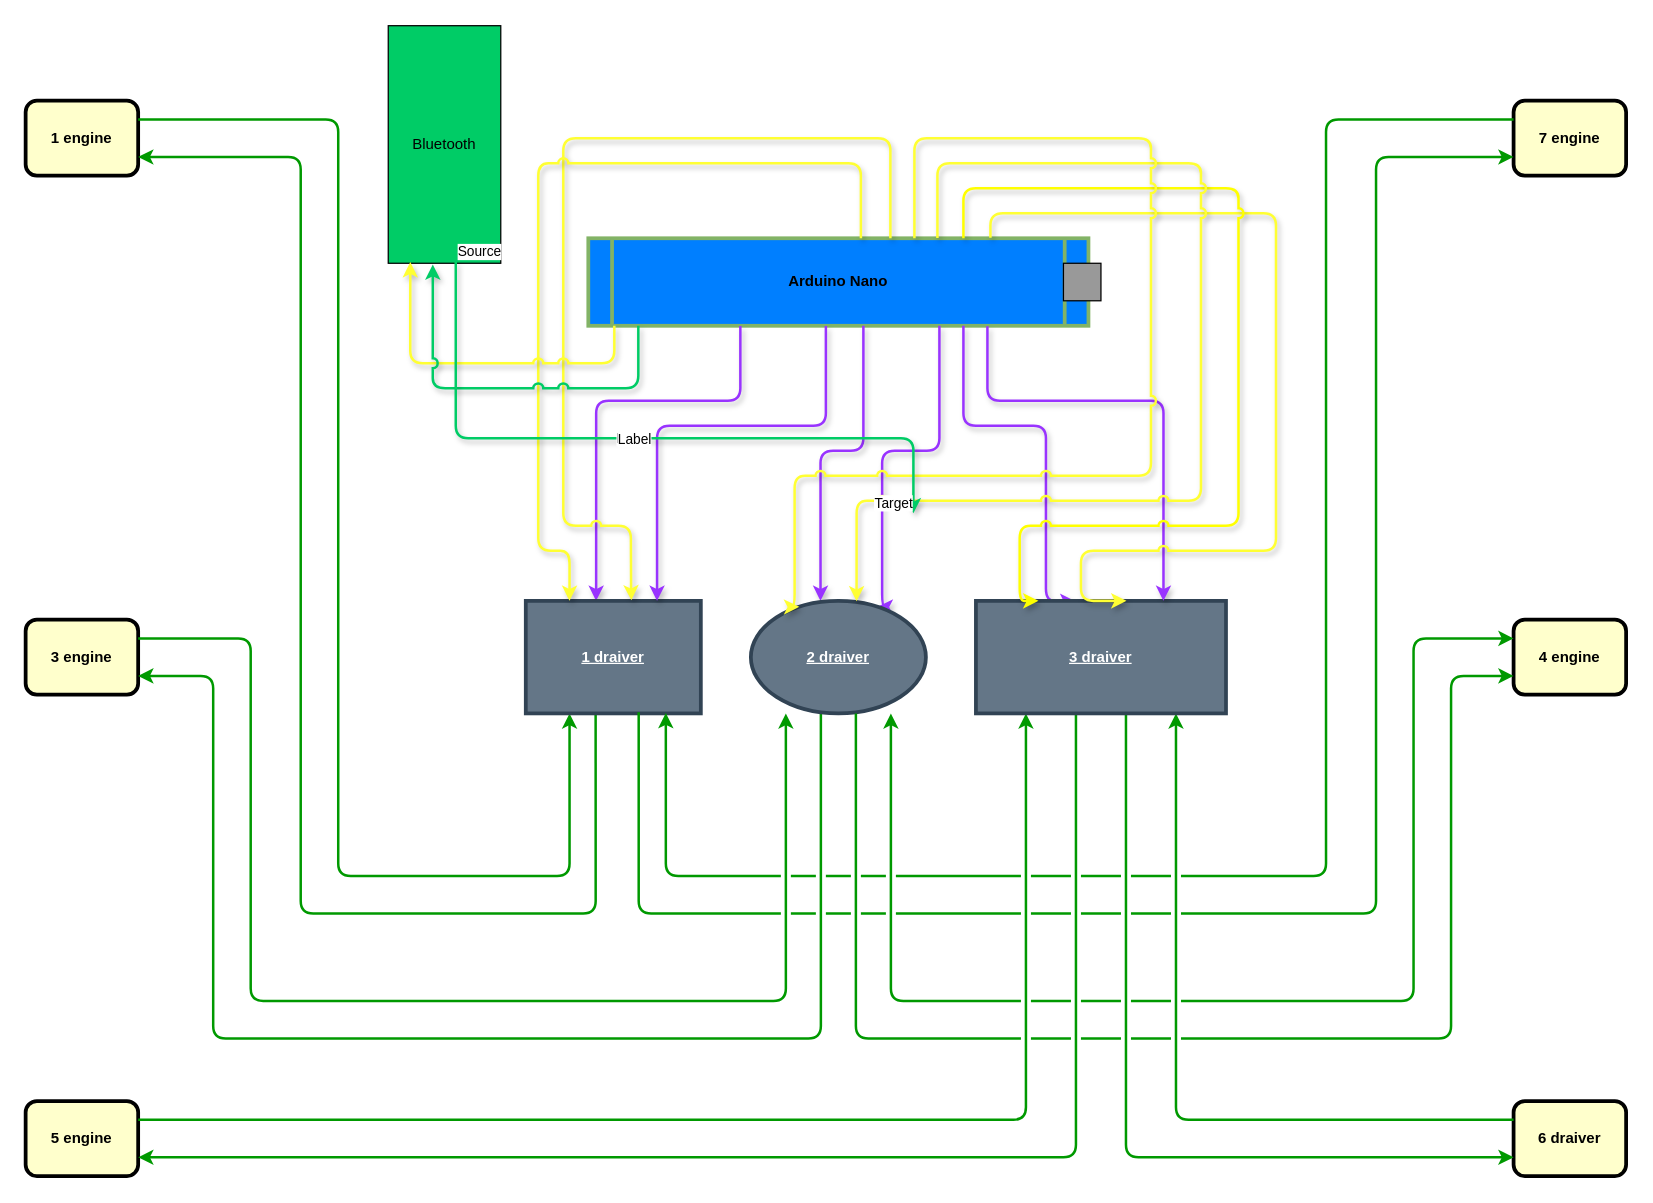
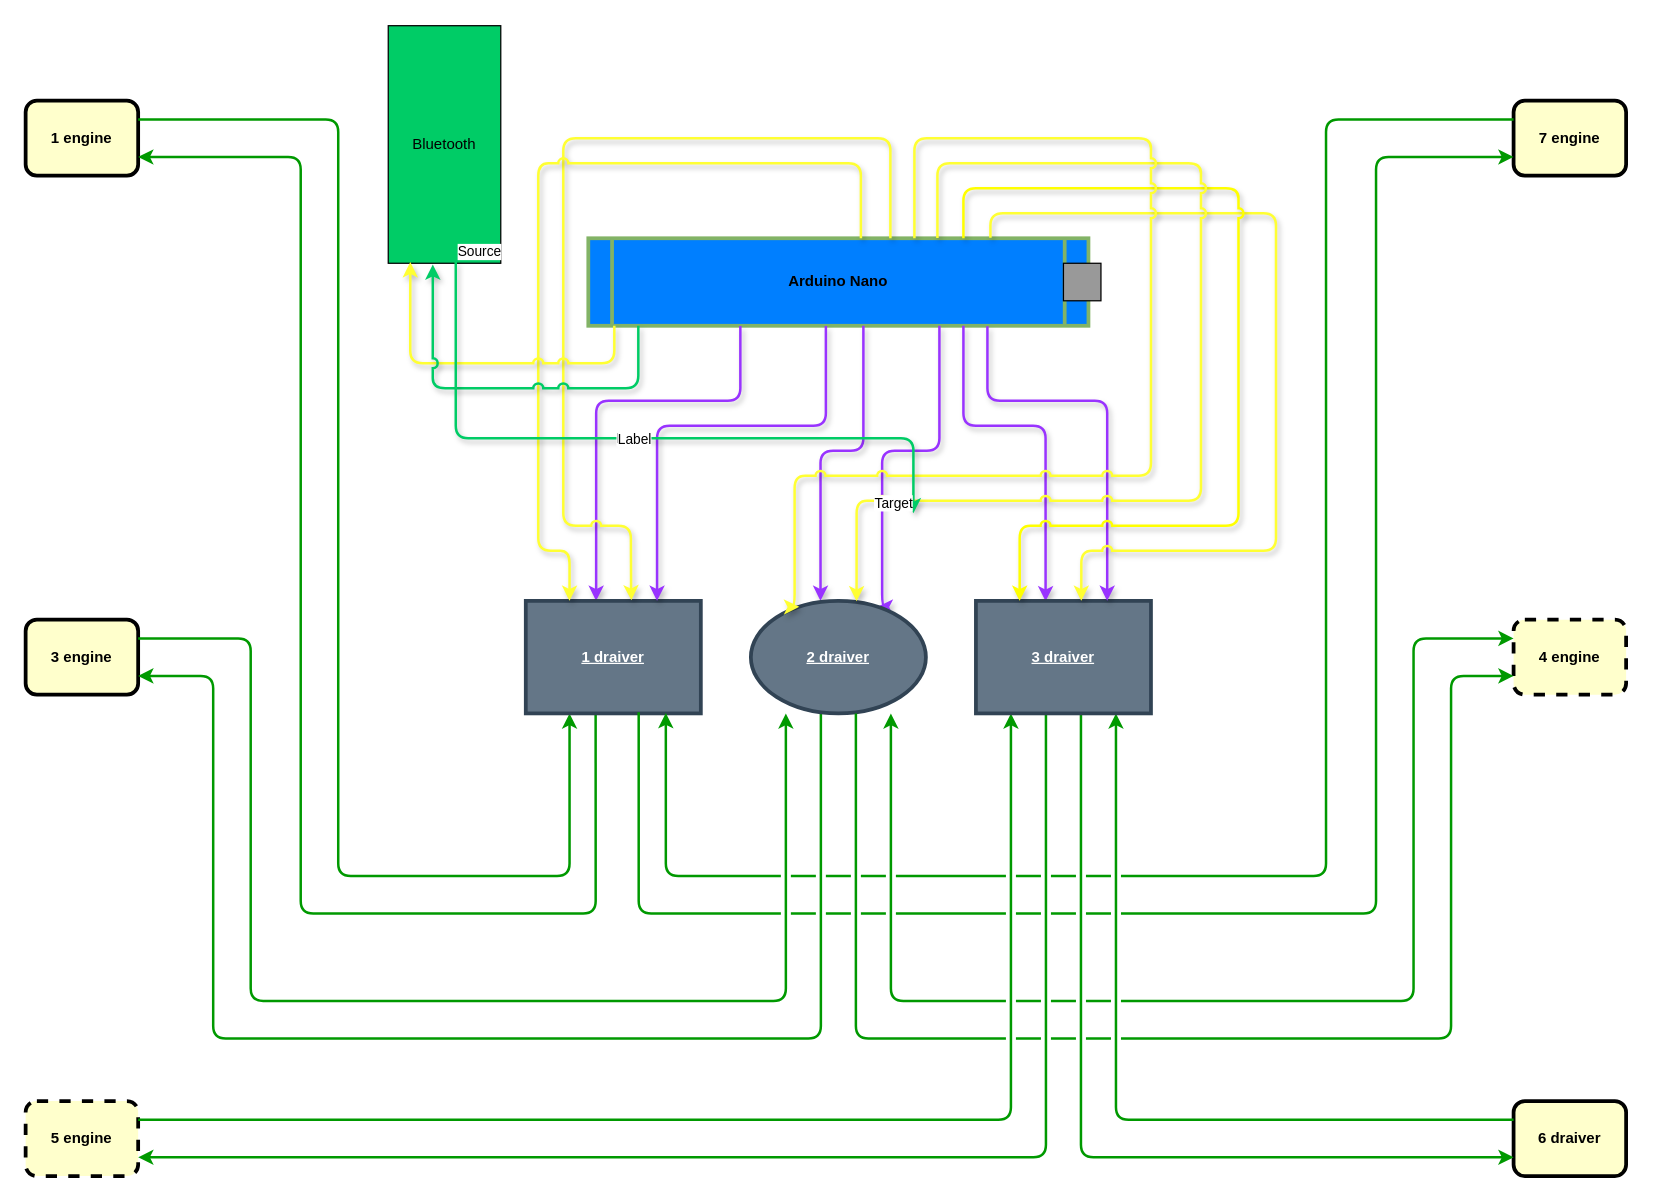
(1101, 657) -> (1063, 657)
(1569, 657) -> (1569, 657)
(82, 1138) -> (82, 1138)
